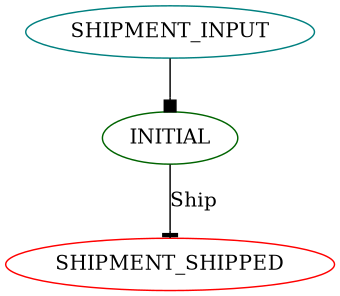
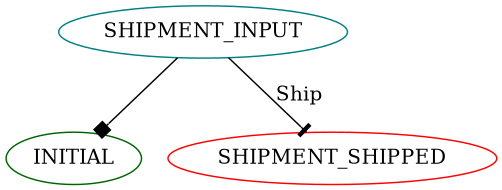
(170, 198) -> (265, 92)
